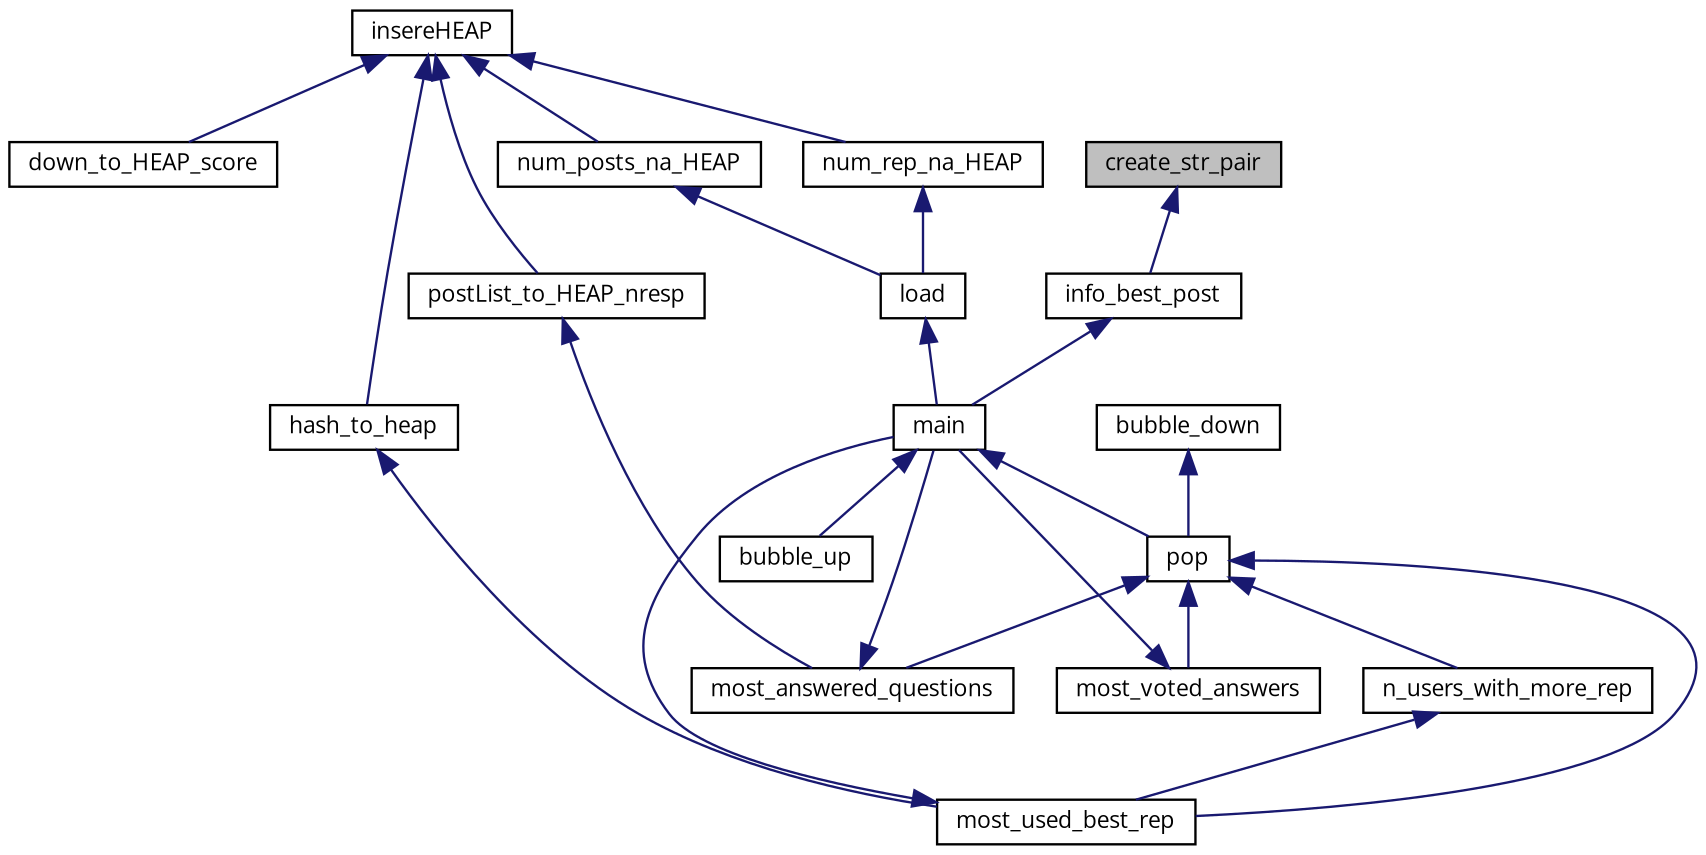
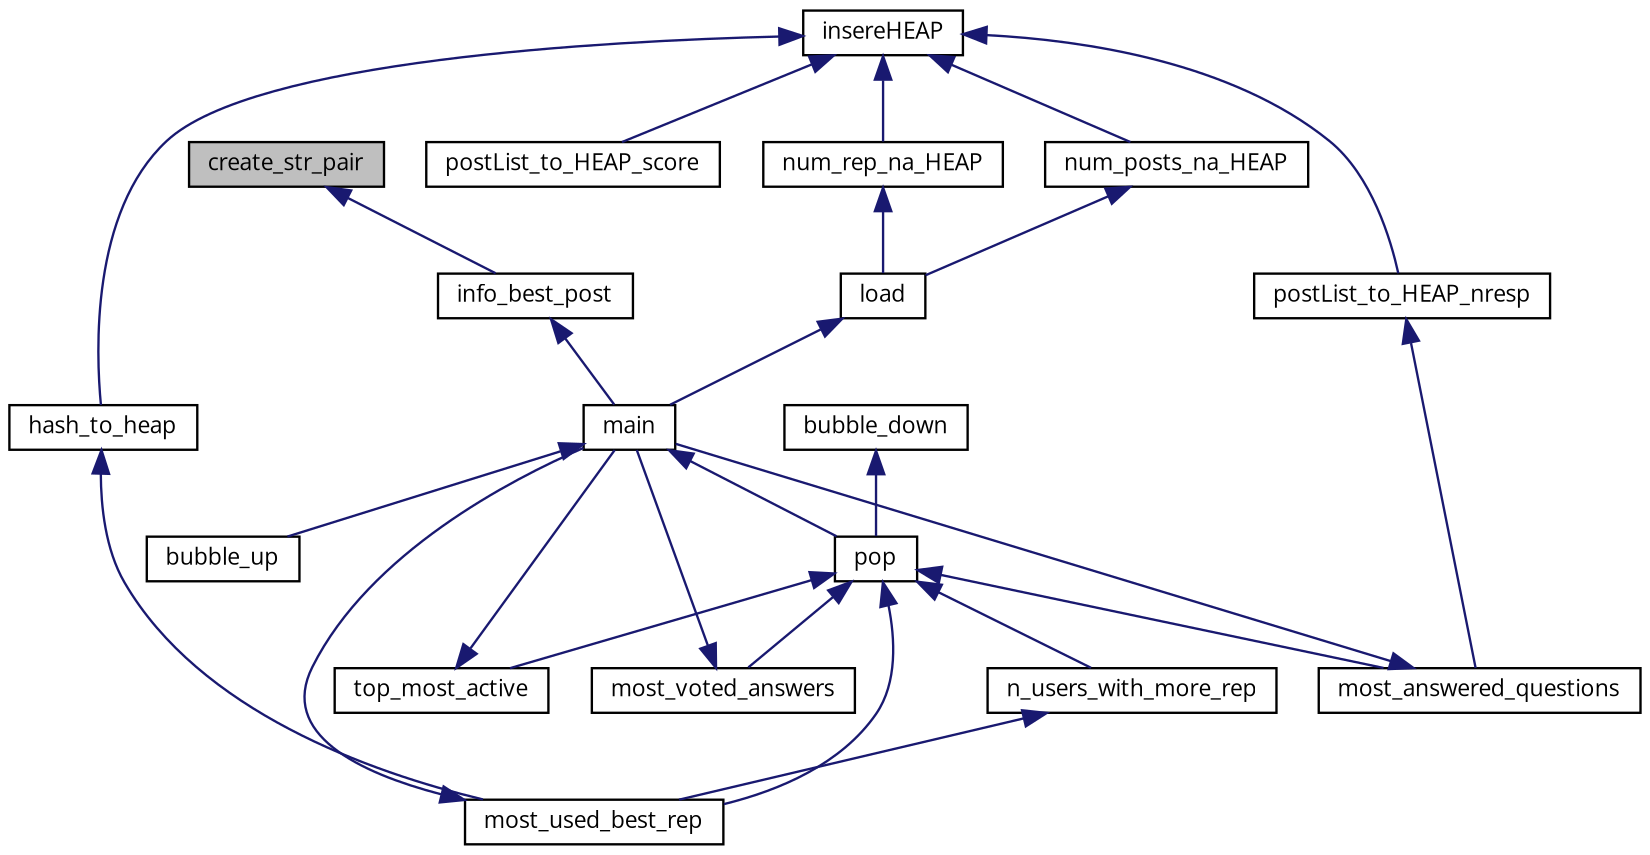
(143, 164) -> (573, 164)
none -> (442, 690)
